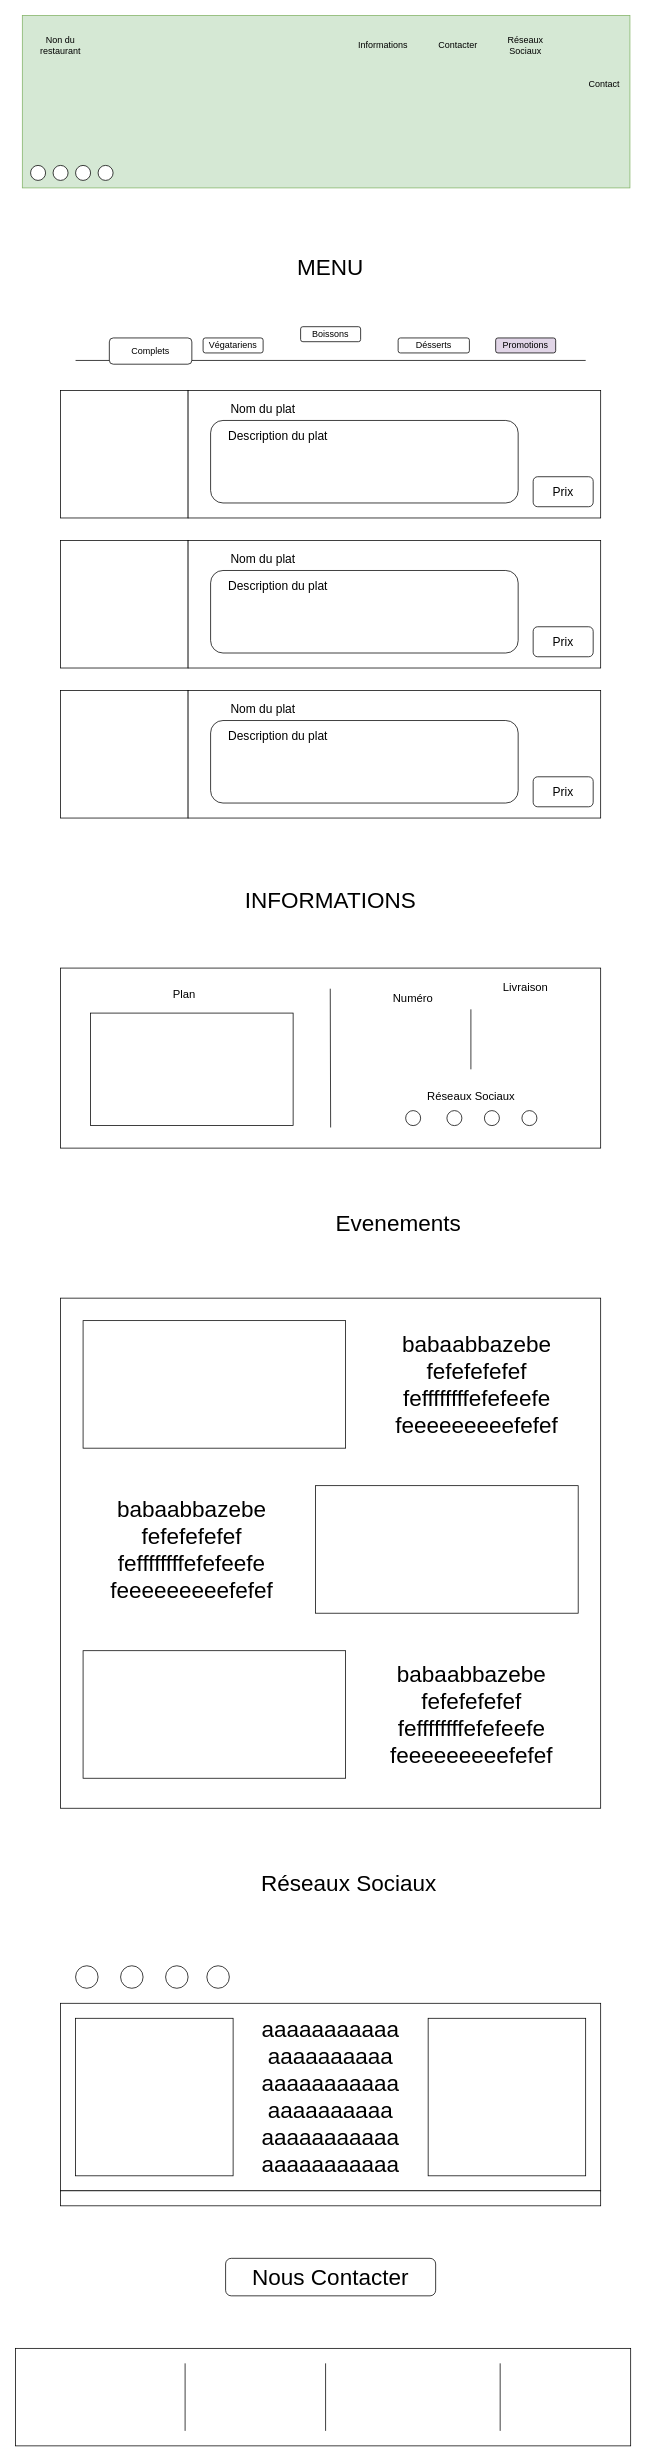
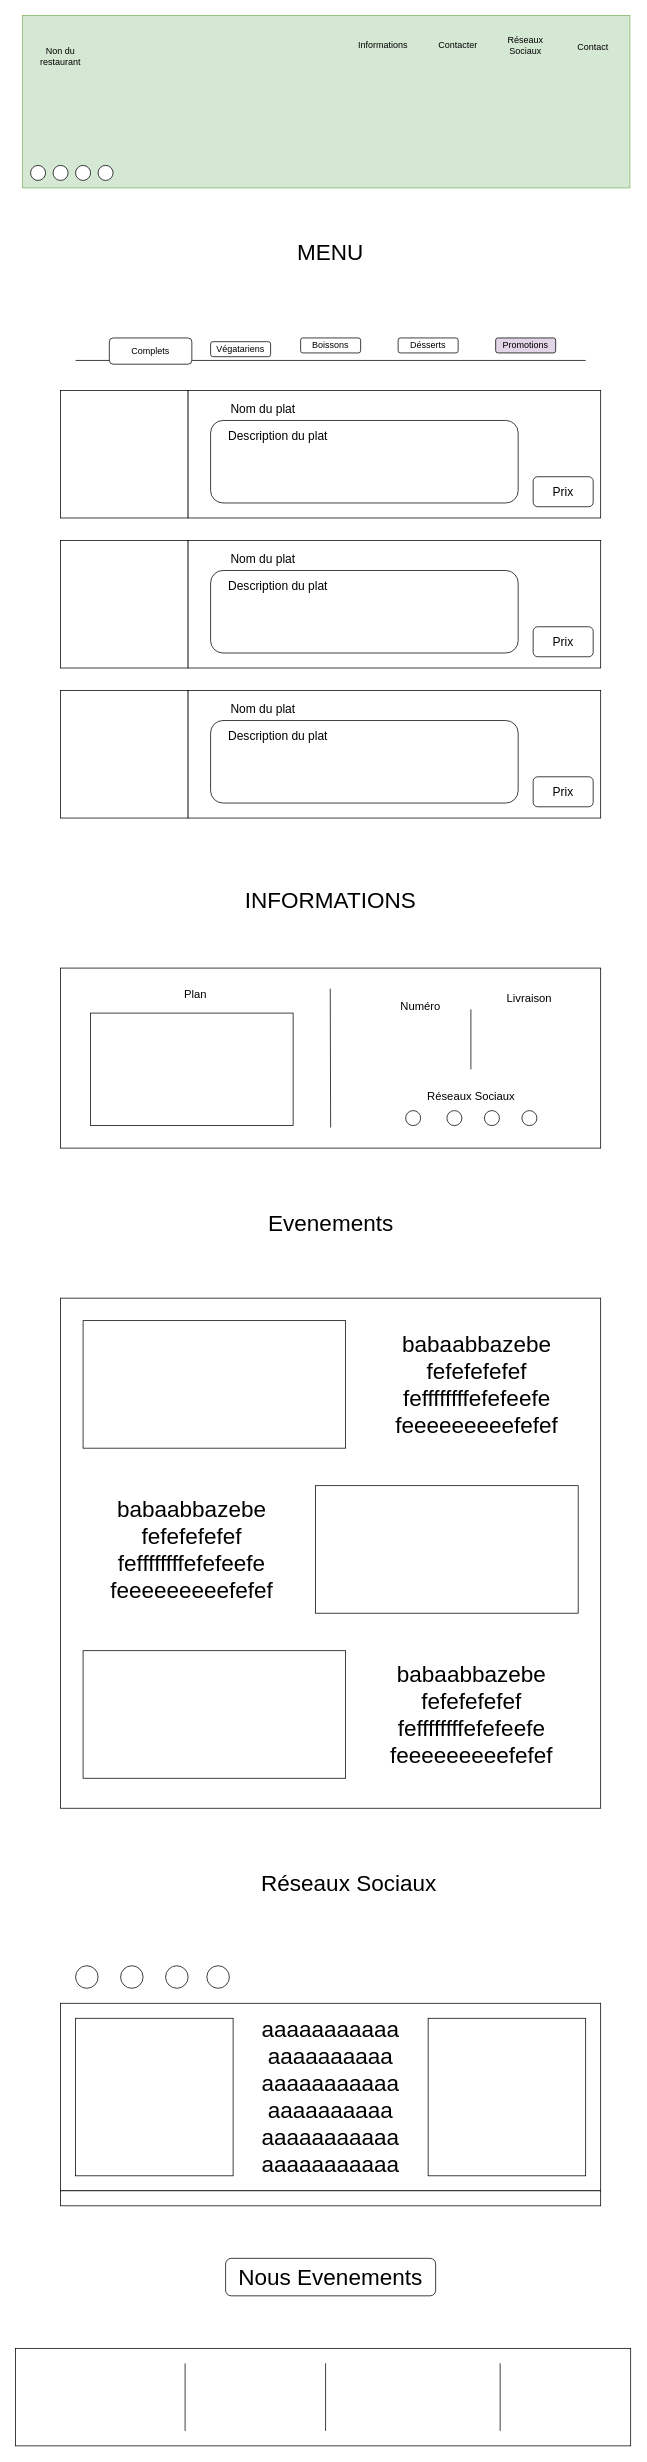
(60, 45) -> (60, 57)
(604, 83) -> (593, 45)
(330, 267) -> (330, 252)
(330, 334) -> (330, 345)
(233, 345) -> (240, 349)
(434, 345) -> (428, 345)
(525, 987) -> (529, 998)
(184, 994) -> (195, 994)
(413, 998) -> (420, 1005)
(398, 1223) -> (330, 1223)
(330, 2277) -> (330, 2277)
